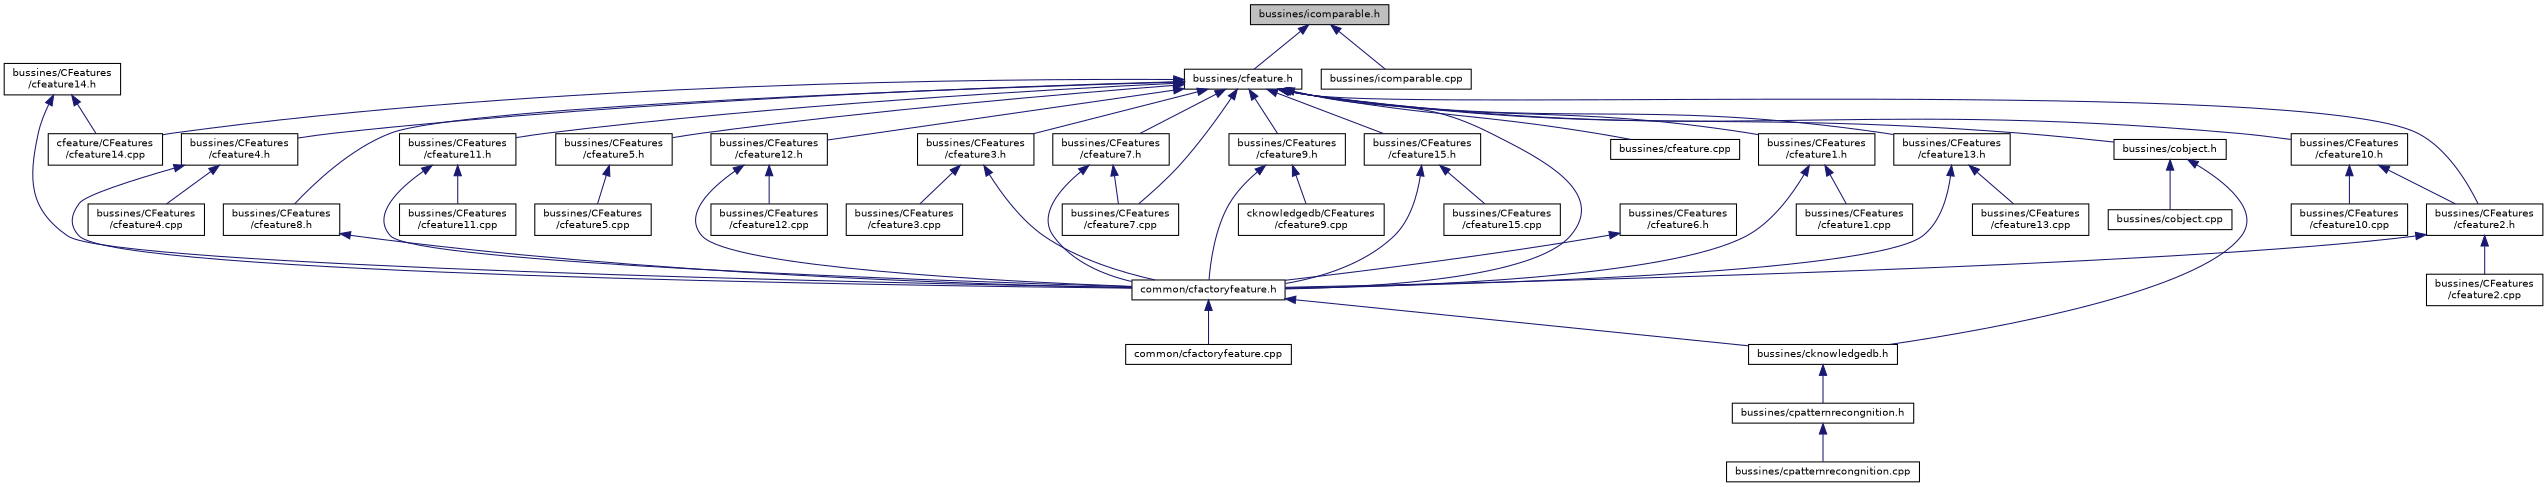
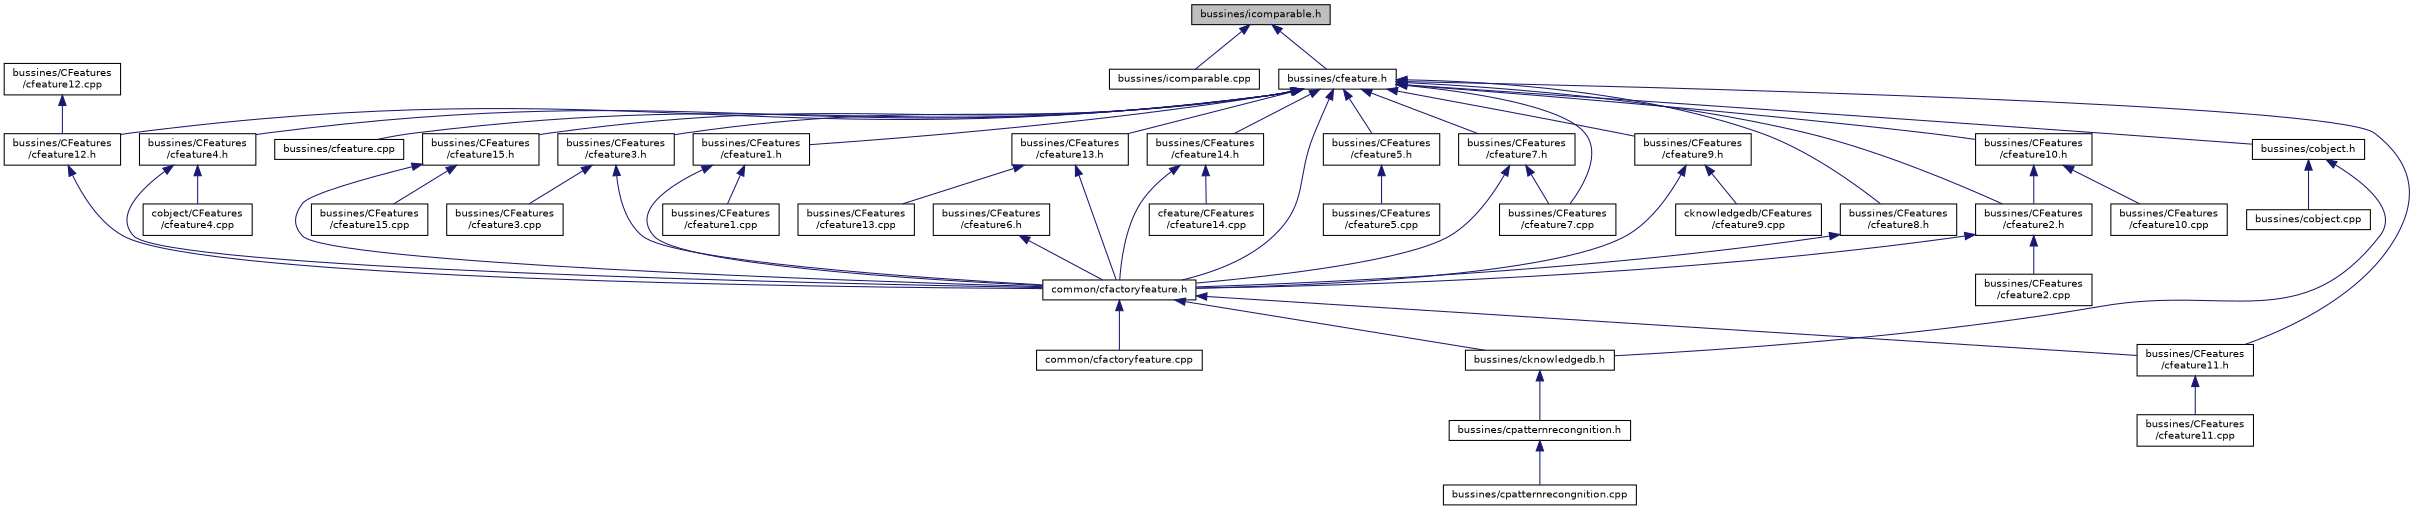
(667, 91) -> (1272, 114)
(769, 190) -> (62, 120)
(146, 220) -> (198, 220)
(719, 270) -> (1672, 326)
